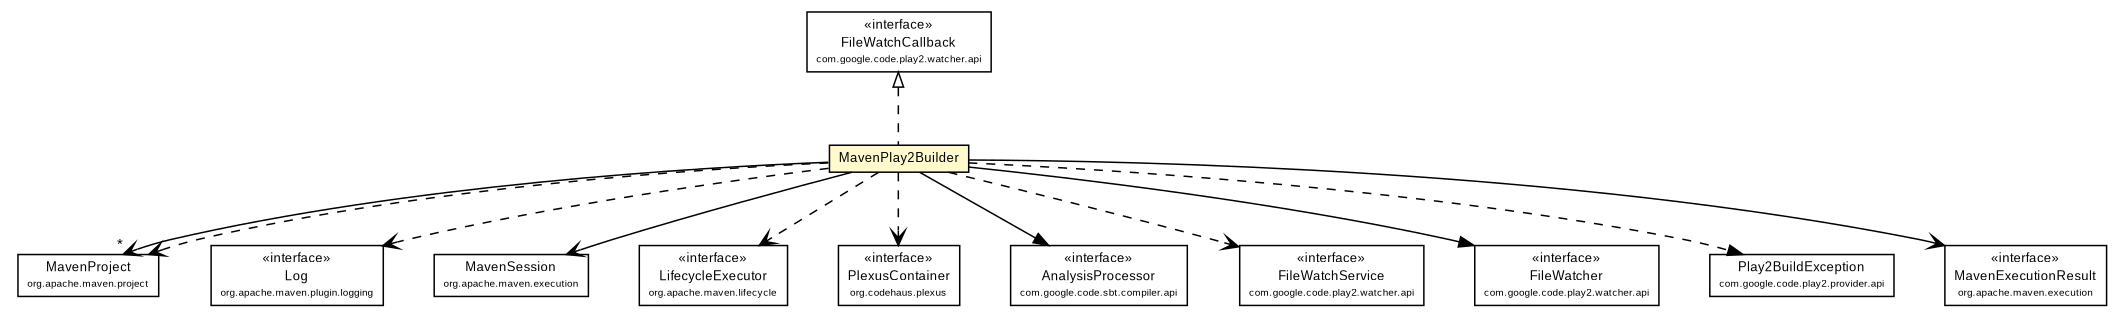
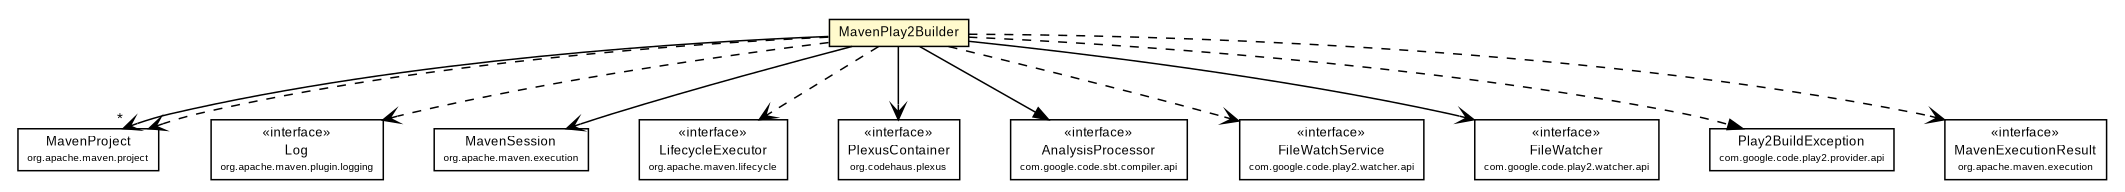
(898, 42) -> none
(1451, 180) -> (1451, 54)
(1215, 198) -> (1215, 72)
(898, 201) -> (898, 76)
